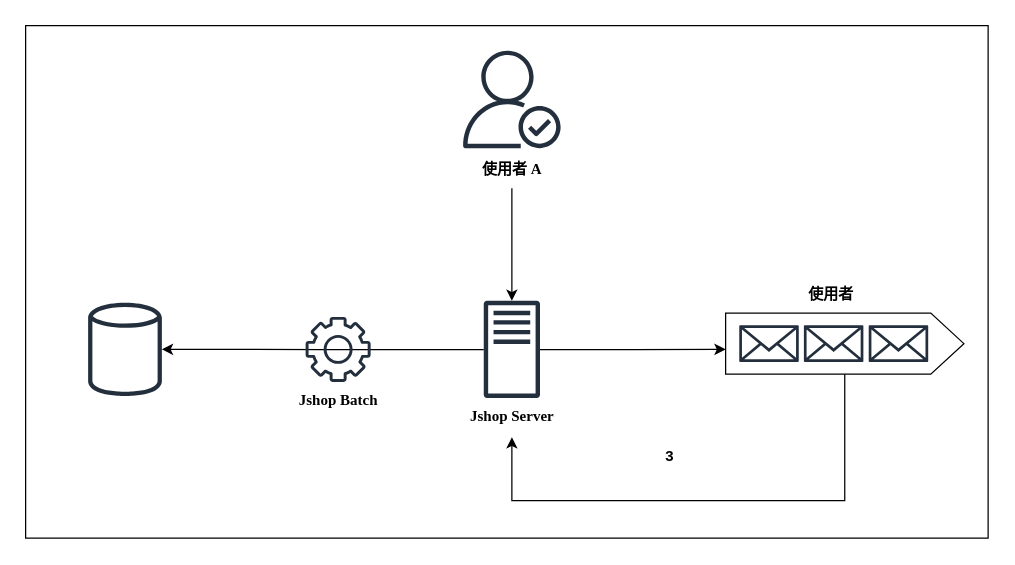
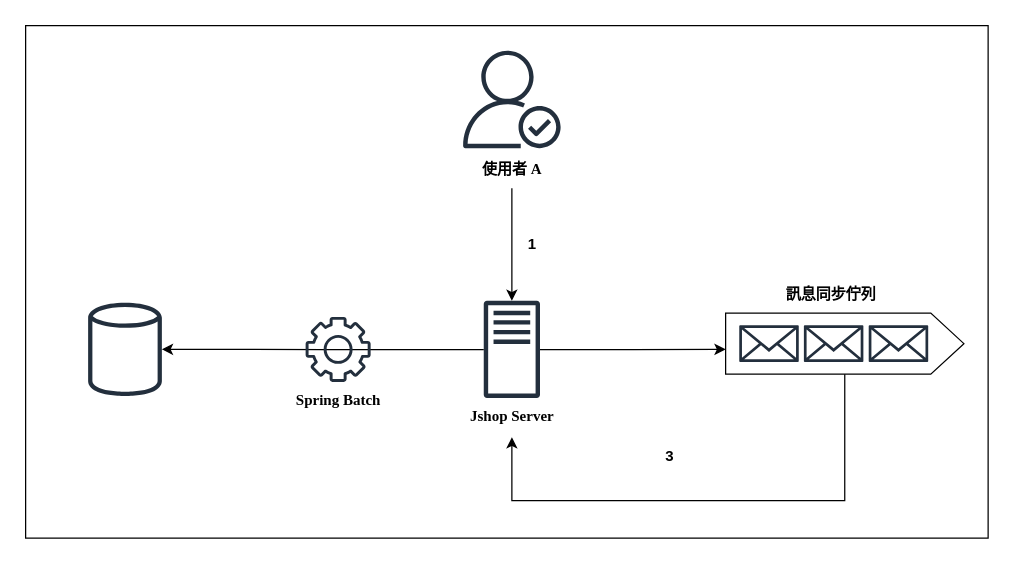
none -> (532, 244)
(831, 294) -> (831, 294)
(339, 401) -> (339, 401)
